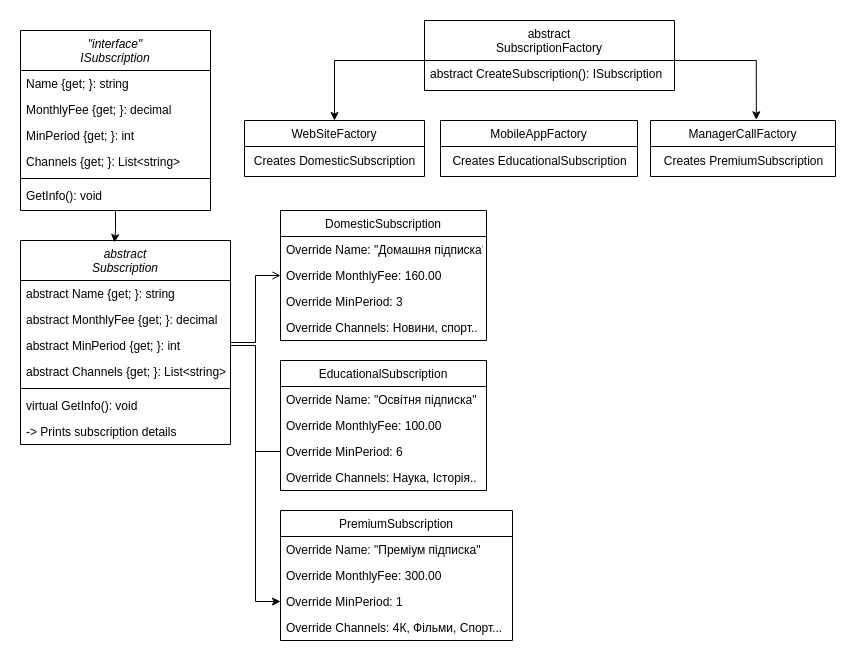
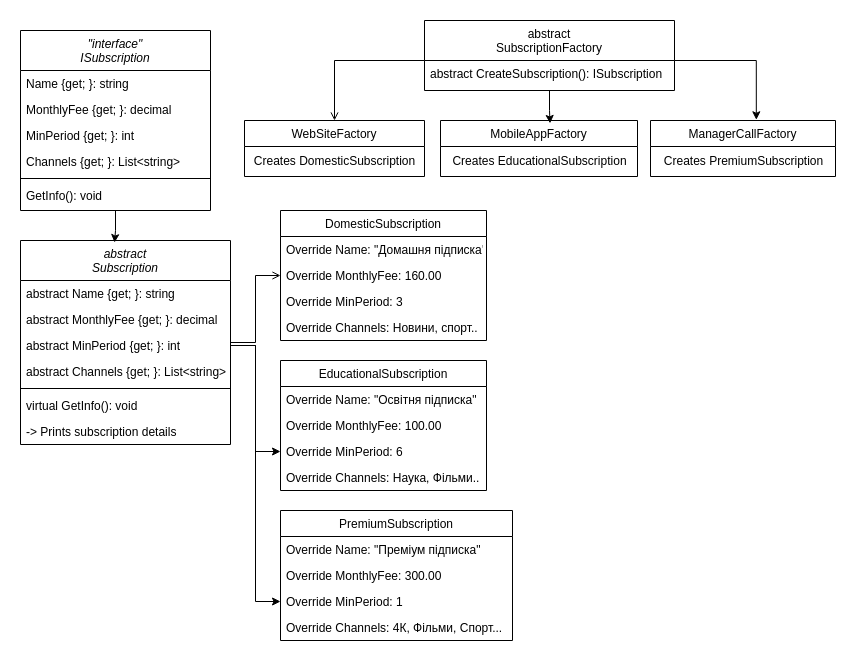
none -> (550, 104)
(335, 112) -> (335, 114)
(274, 452) -> (272, 452)
(390, 478) -> (386, 478)
